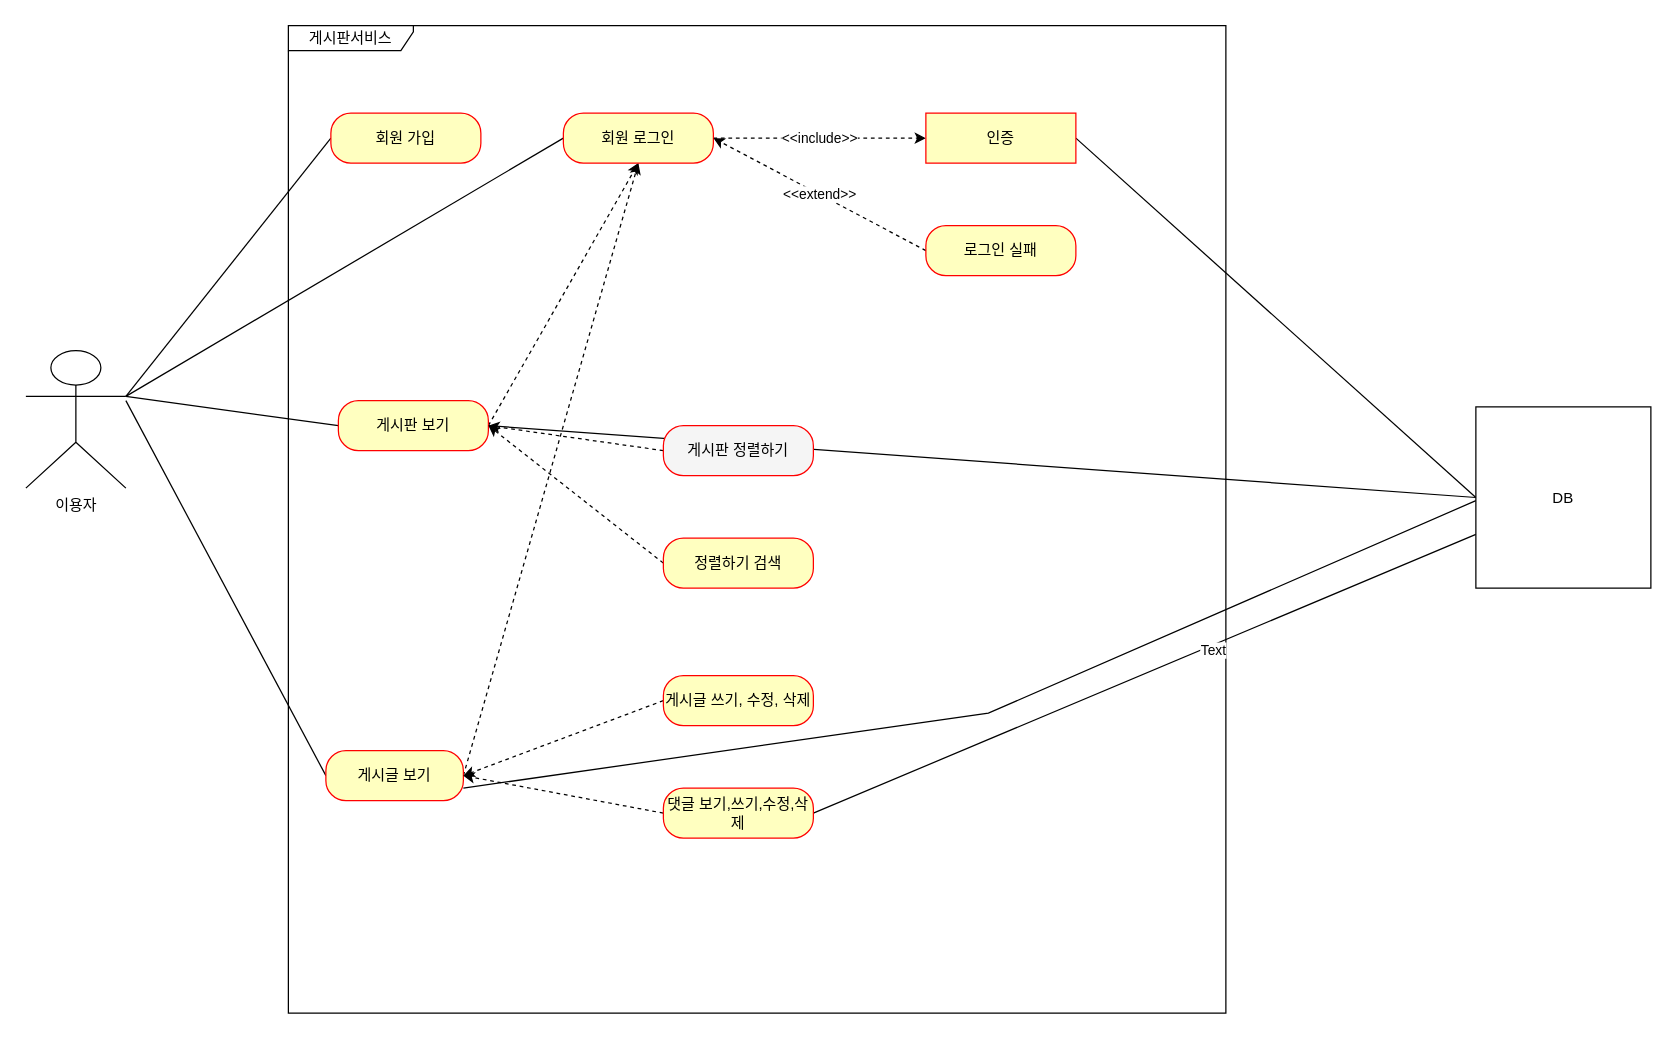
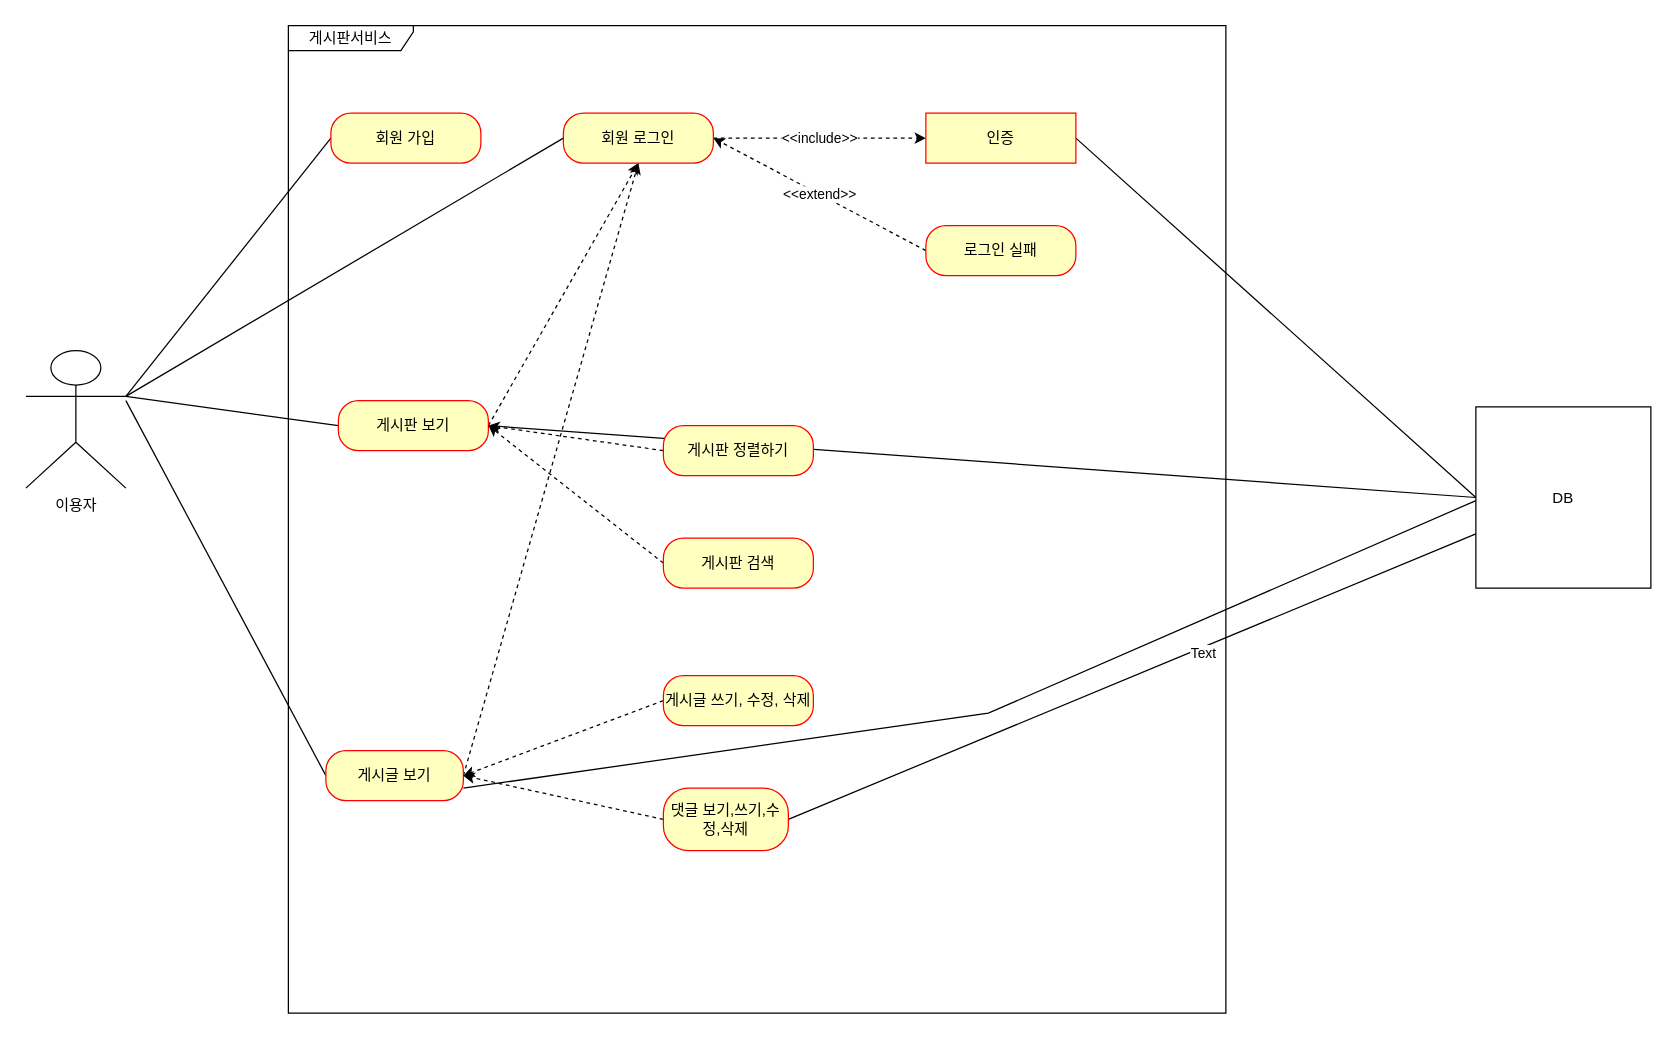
(738, 451) -> (738, 451)
(738, 563) -> (738, 563)
(738, 813) -> (726, 819)
